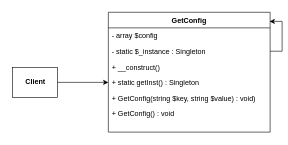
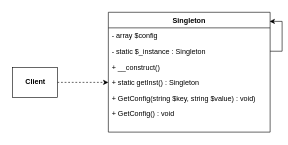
(189, 20) -> (189, 20)
(80, 83) -> (80, 83)
